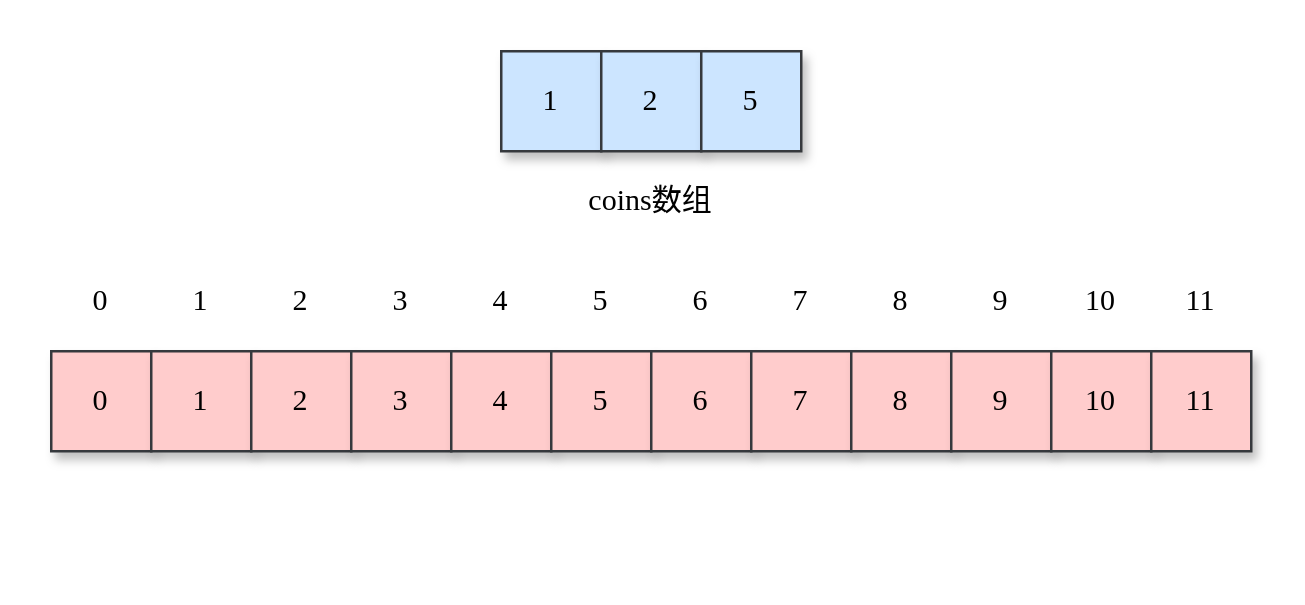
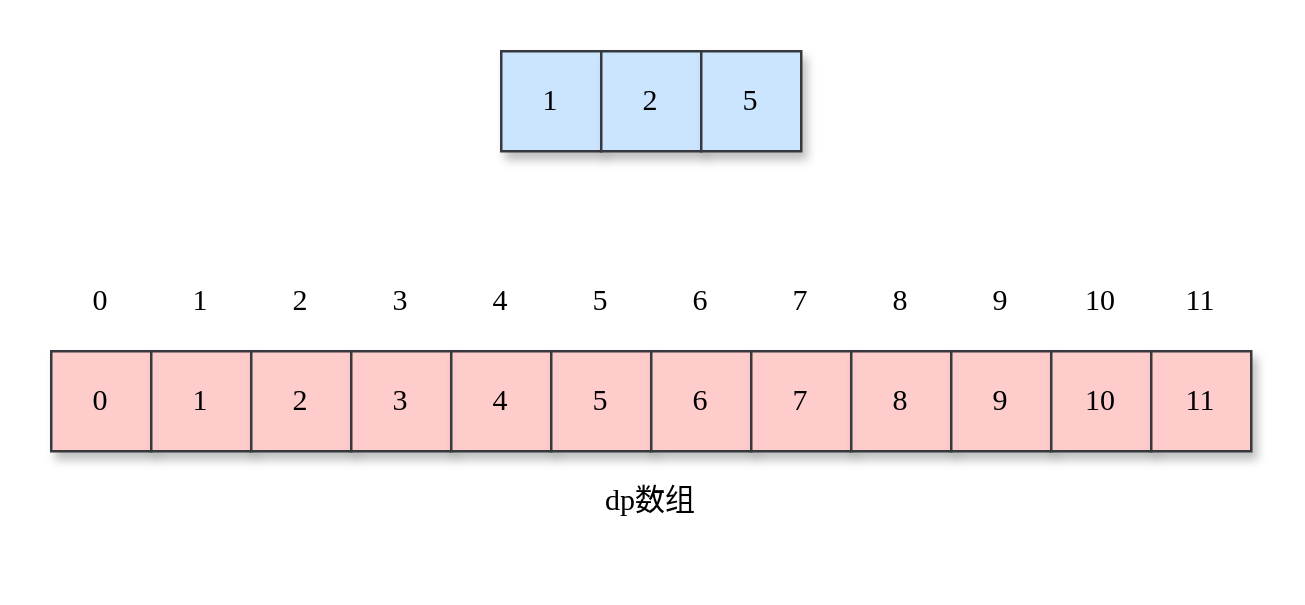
(651, 201) -> none
none -> (651, 501)
